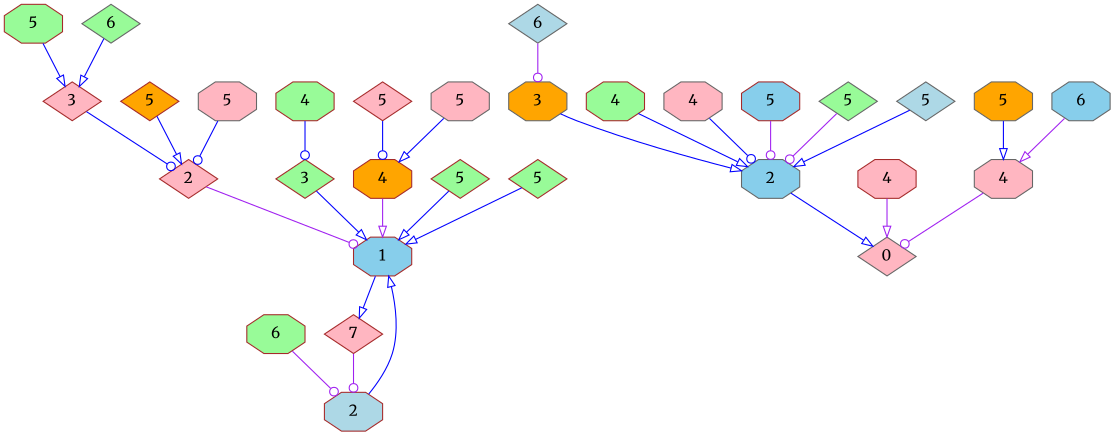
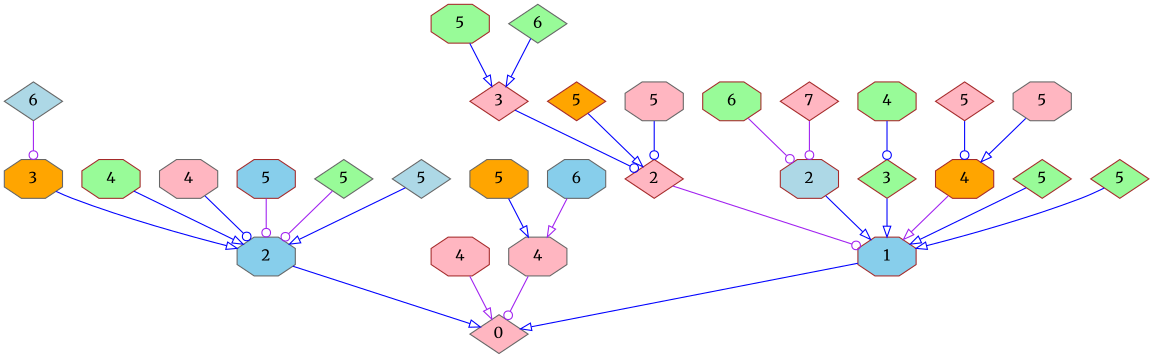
(369, 292) -> (695, 295)
